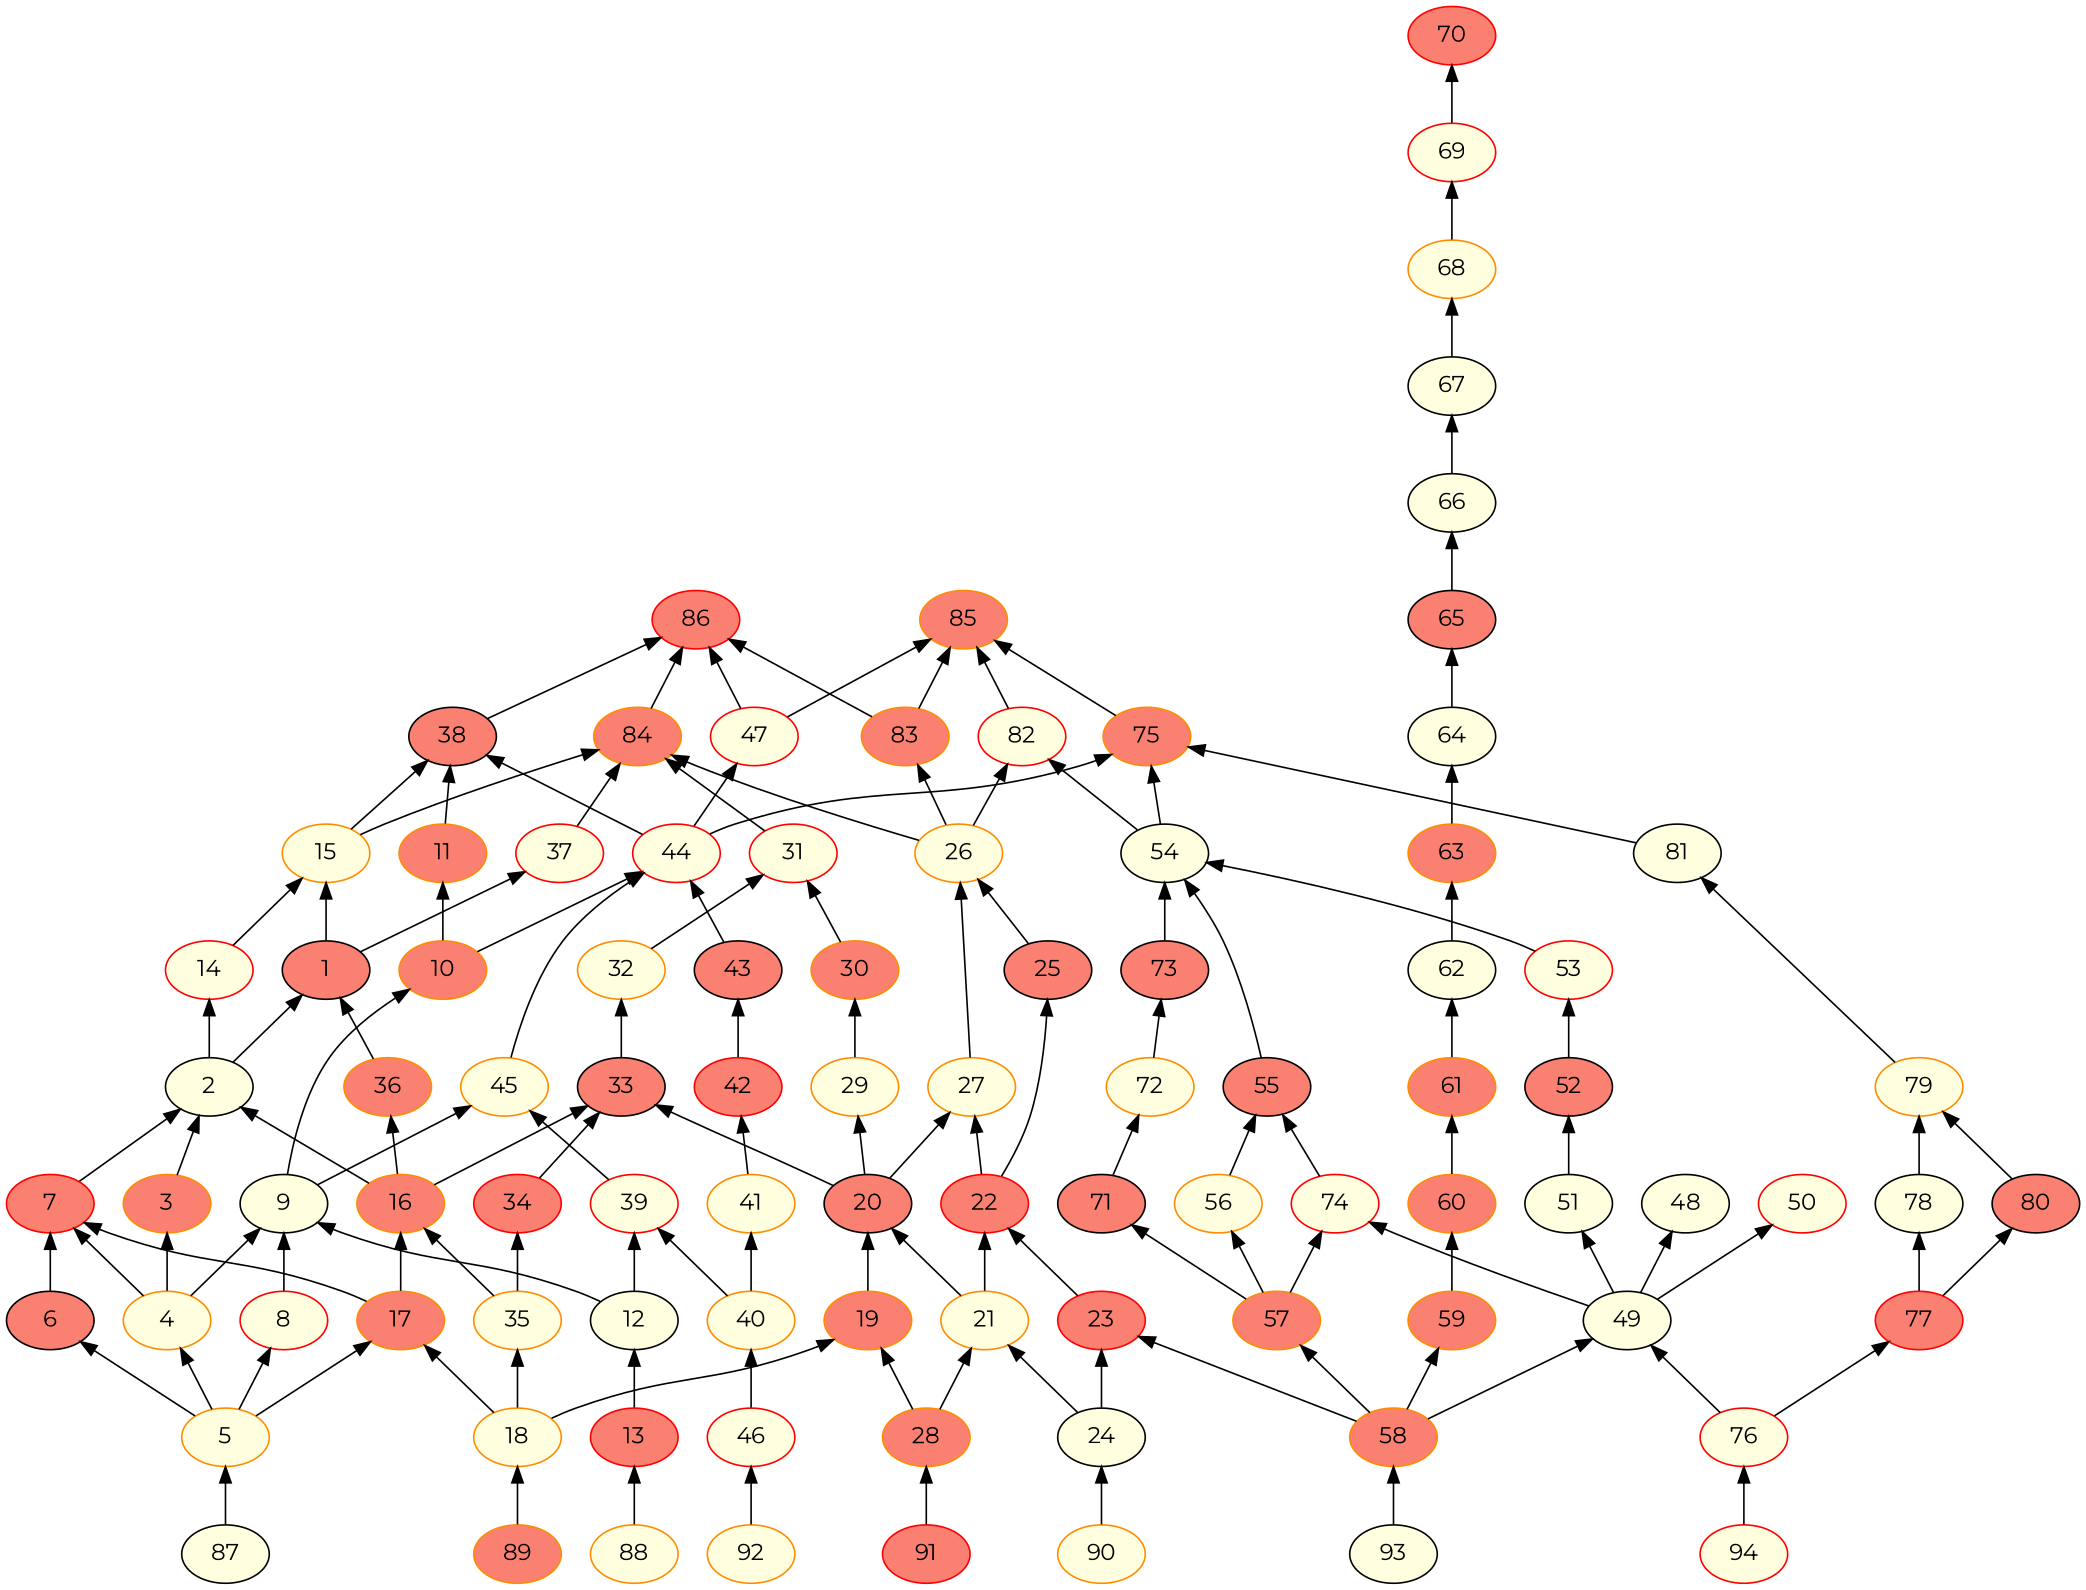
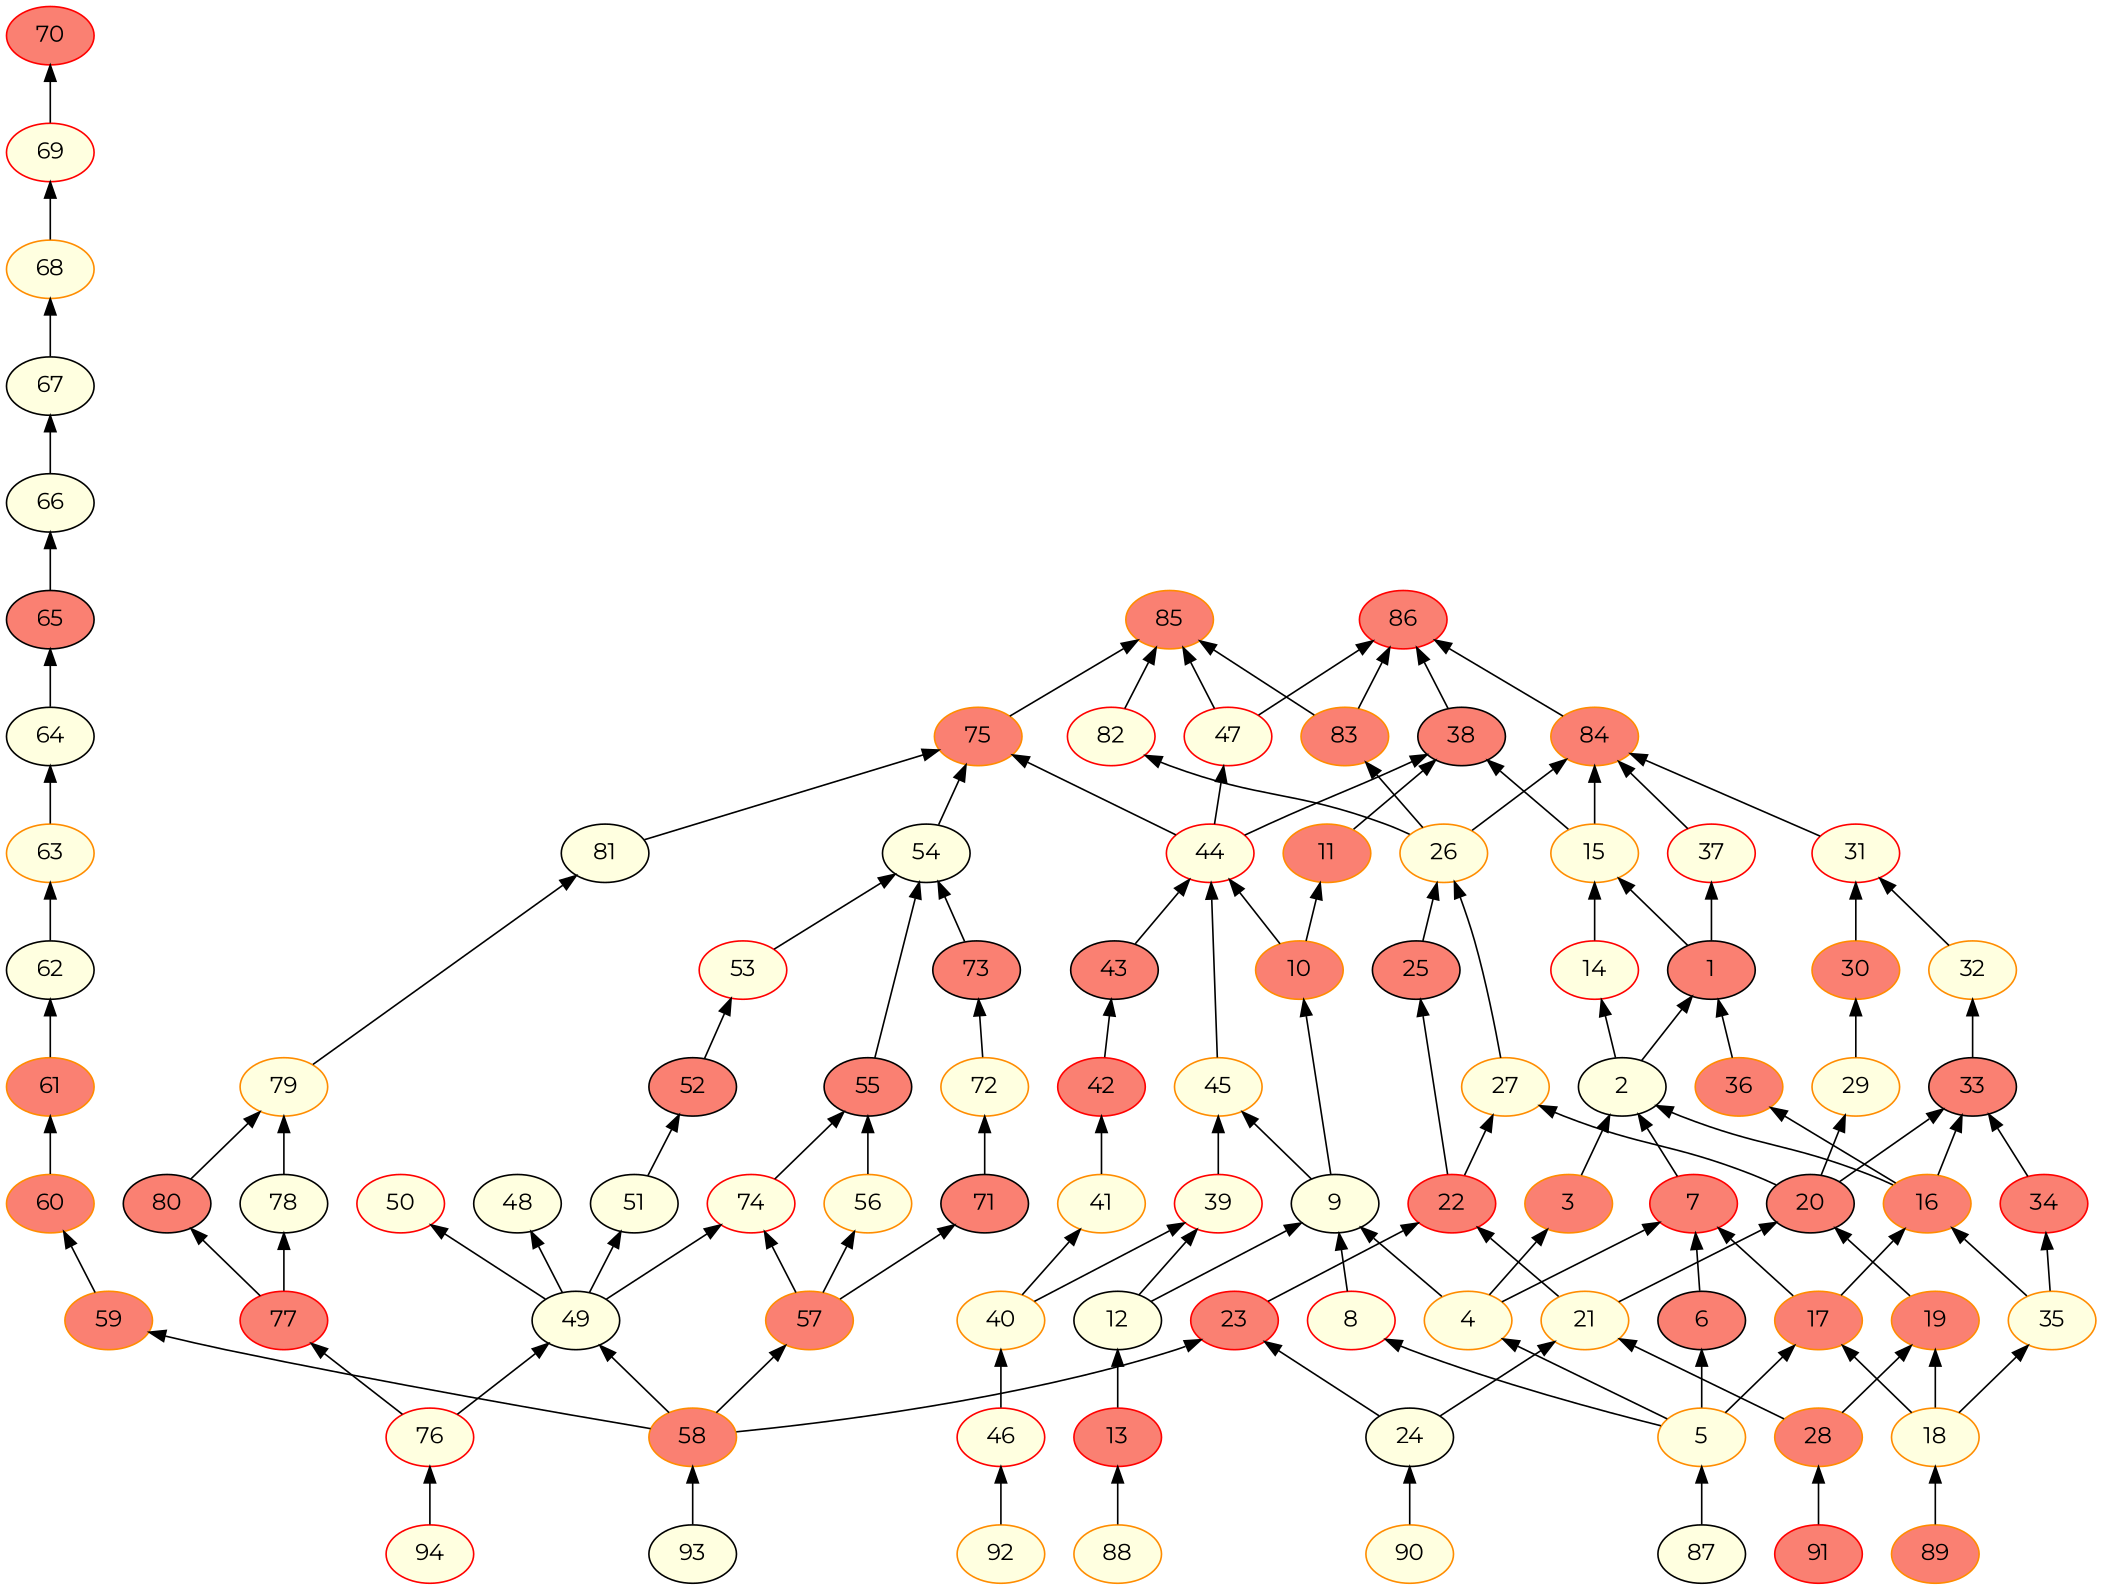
(1100, 800) -> none
(1452, 853) -> (50, 853)
